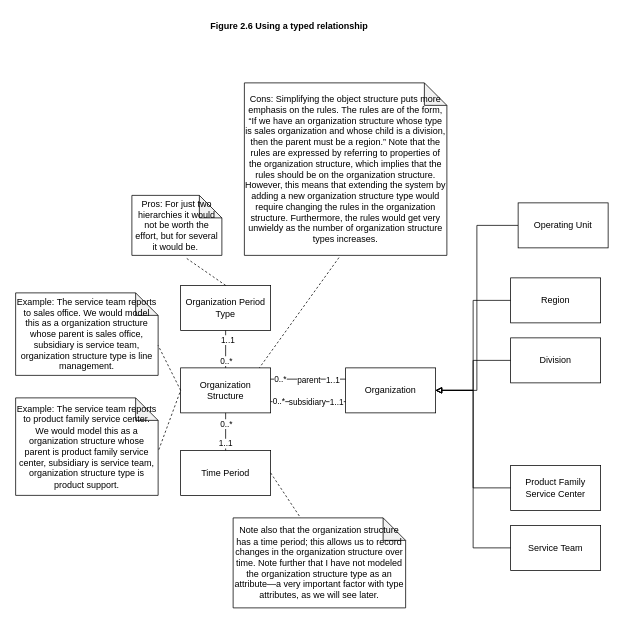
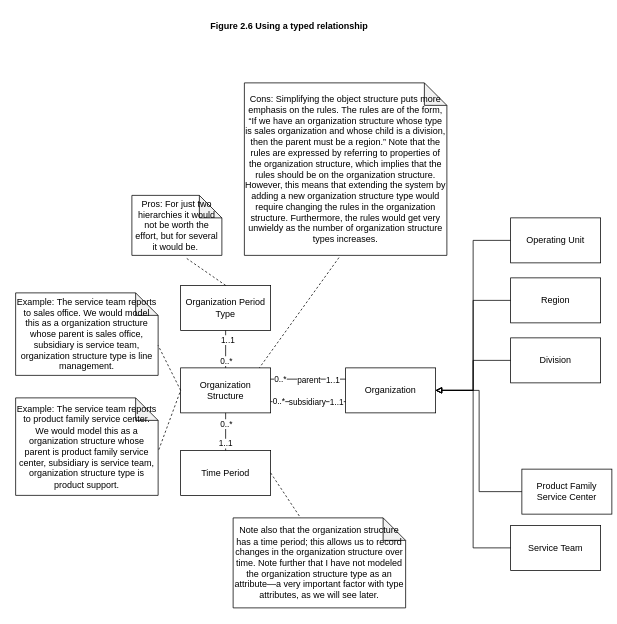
(563, 225) -> (555, 240)
(555, 488) -> (567, 492)
